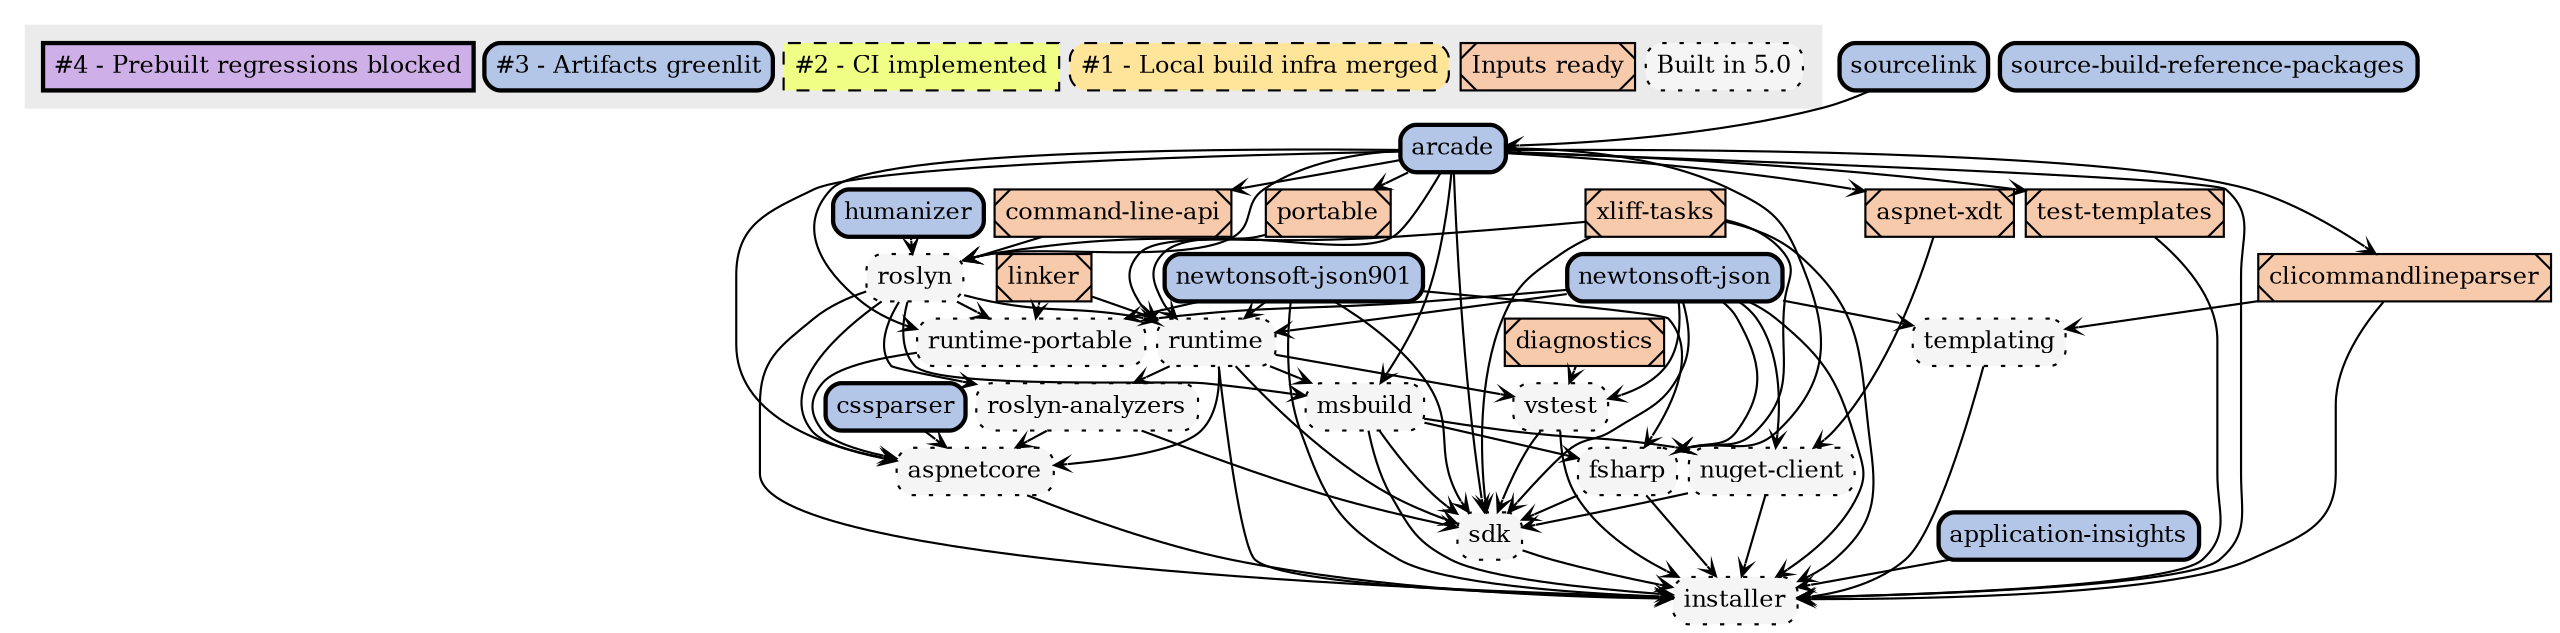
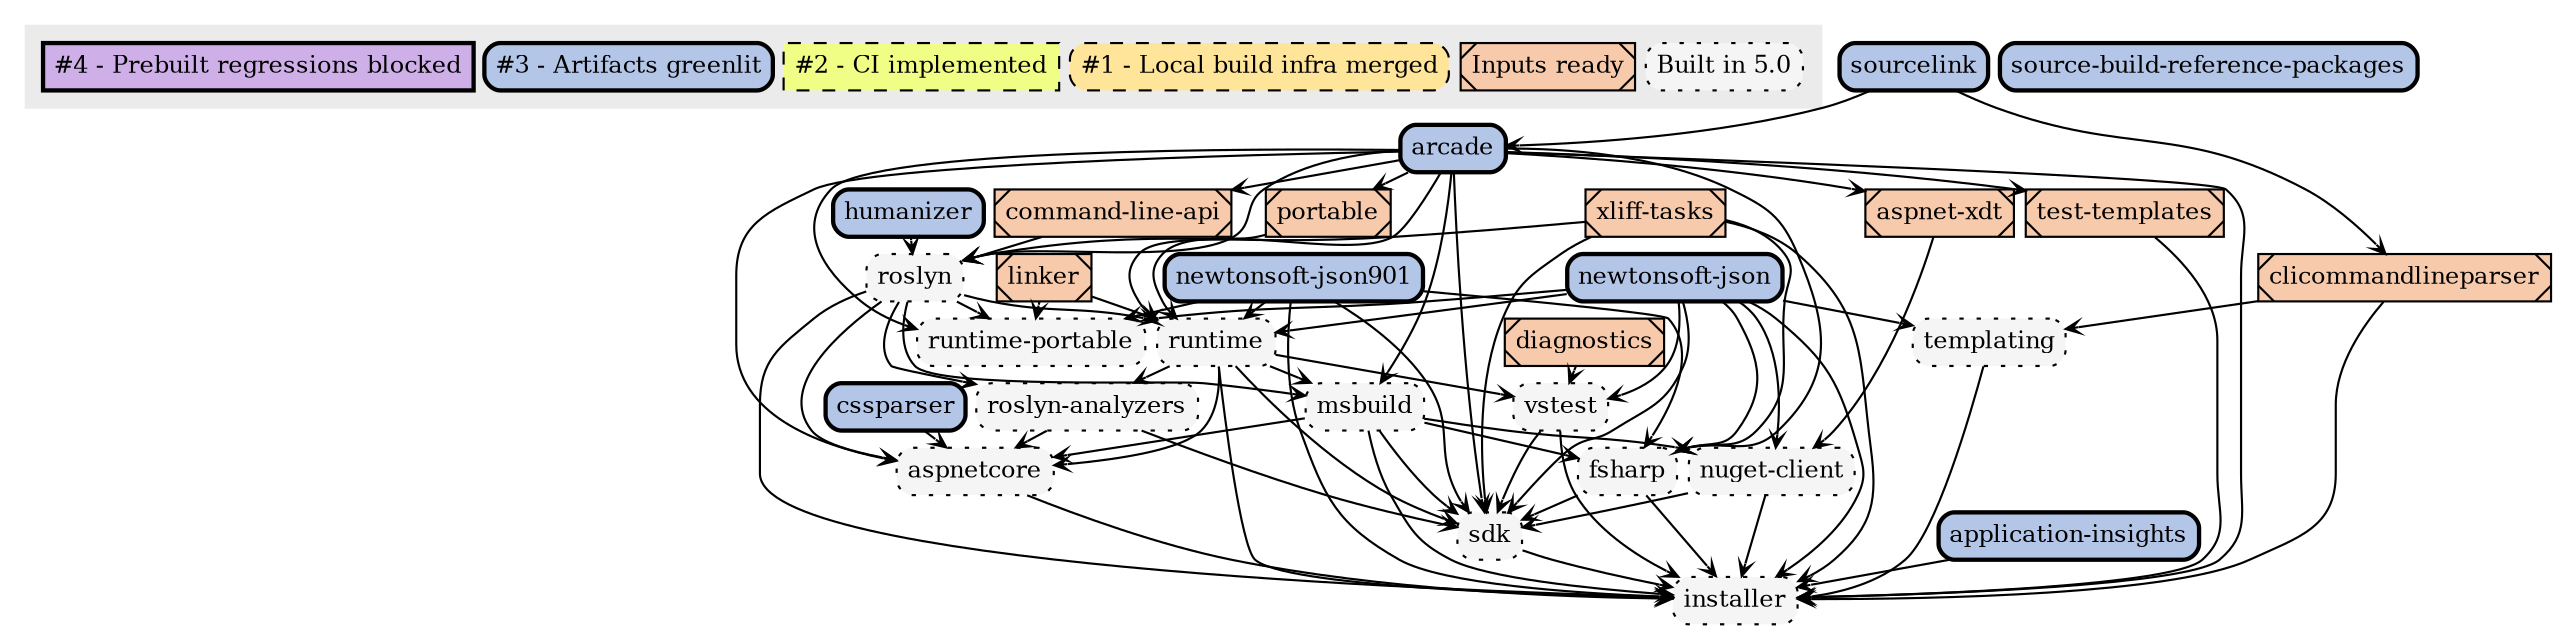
(1943, 157) -> (2175, 145)
(817, 391) -> (1240, 428)
